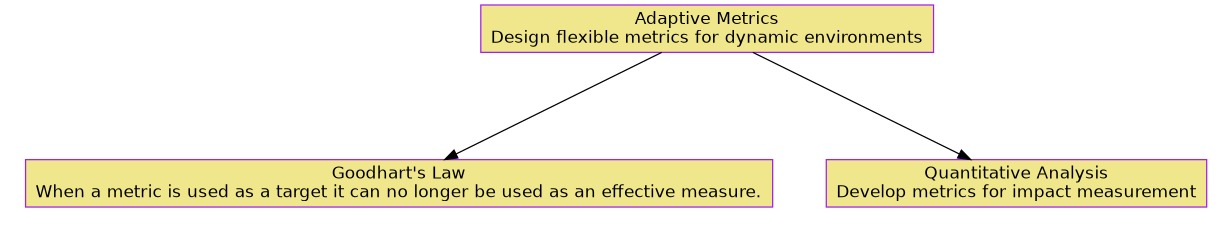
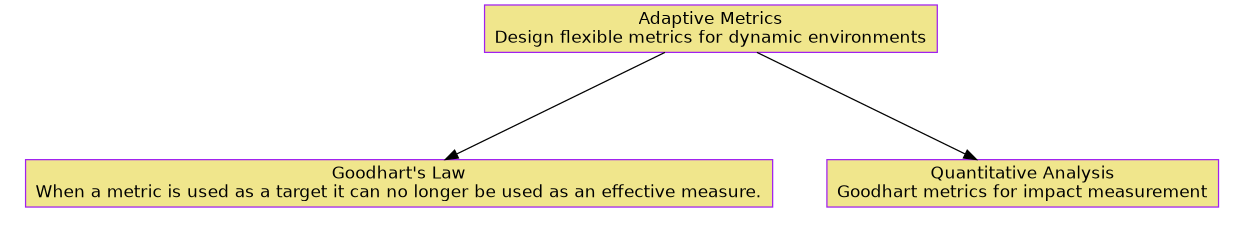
(1016, 183) -> (1023, 183)
